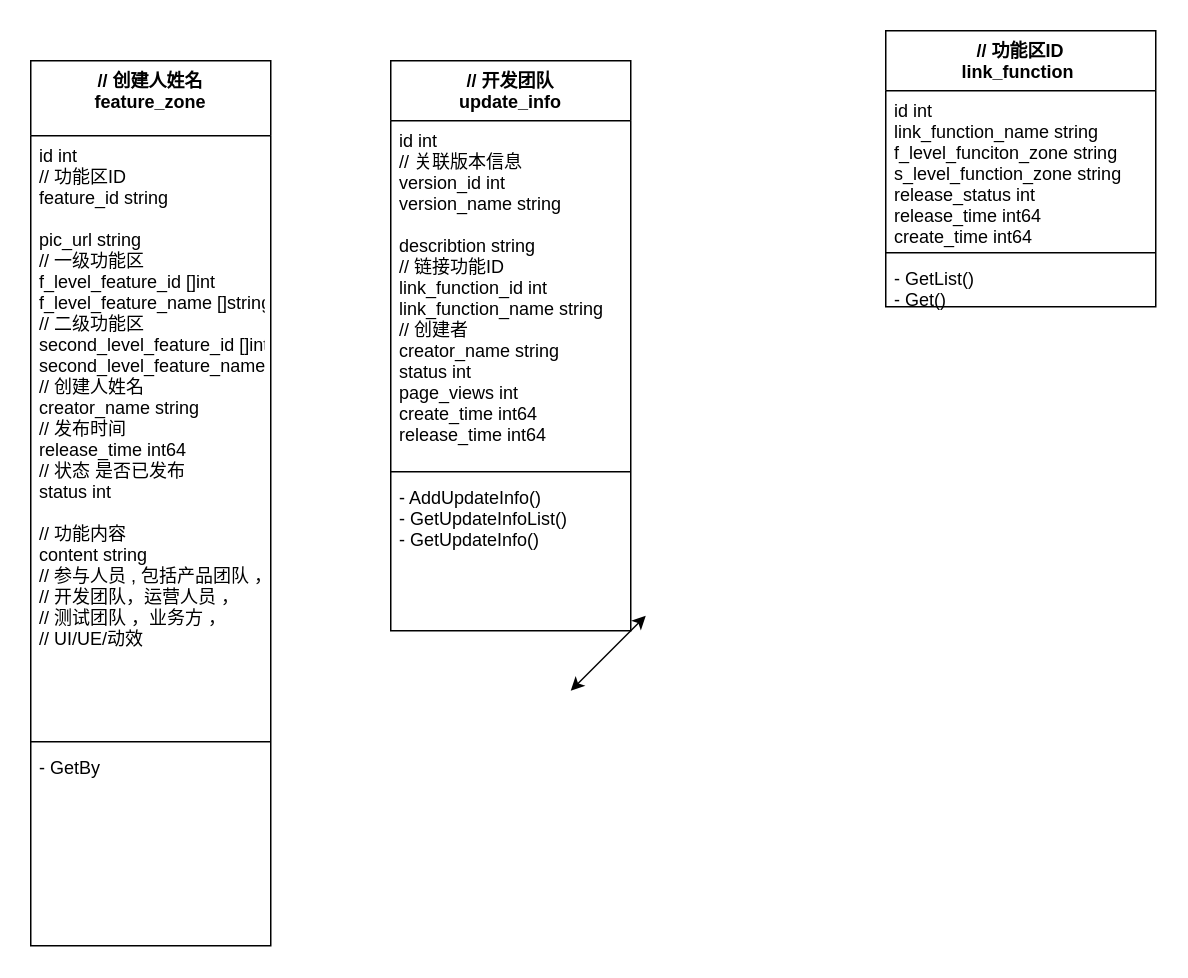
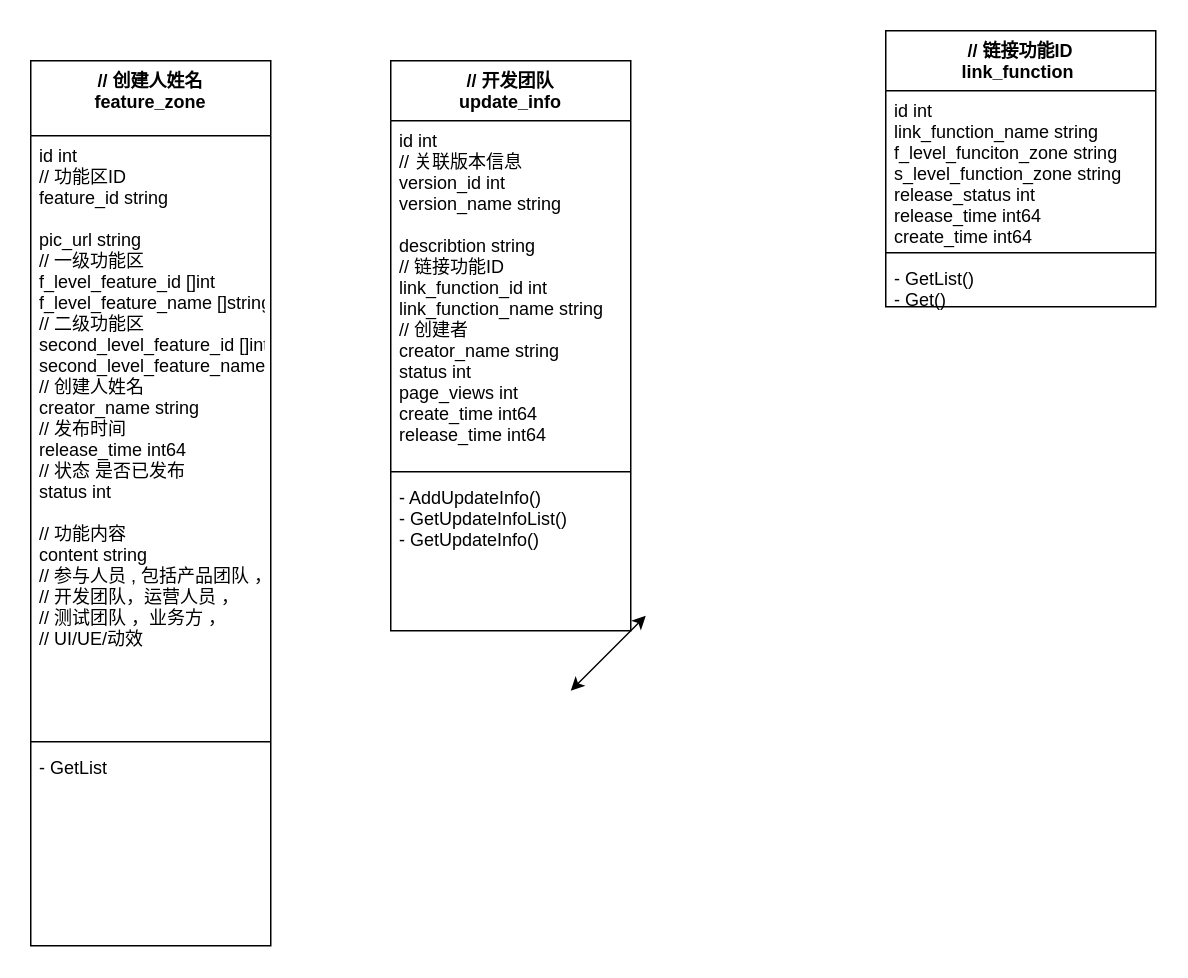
(1020, 51) -> (1020, 51)
(72, 768) -> (80, 768)
